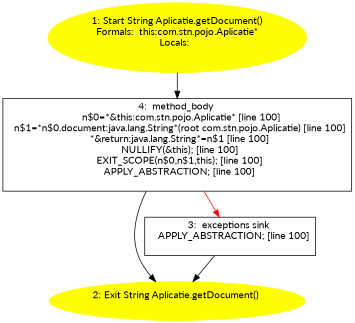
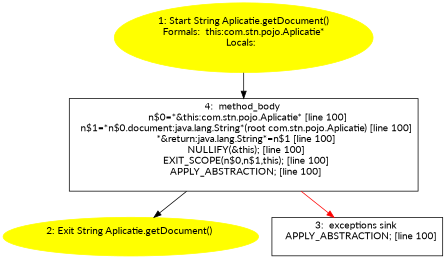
(206, 266) -> none
